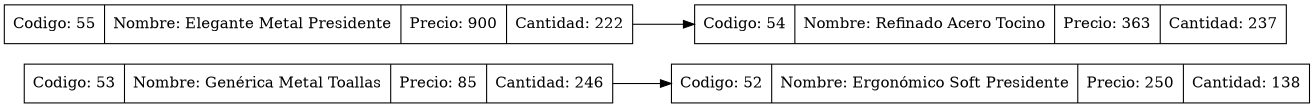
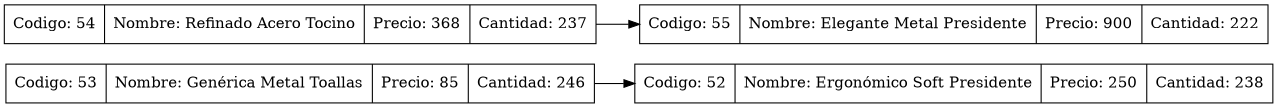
(658, 24) -> (612, 24)
(1107, 24) -> (417, 24)
(1246, 83) -> (1210, 83)
